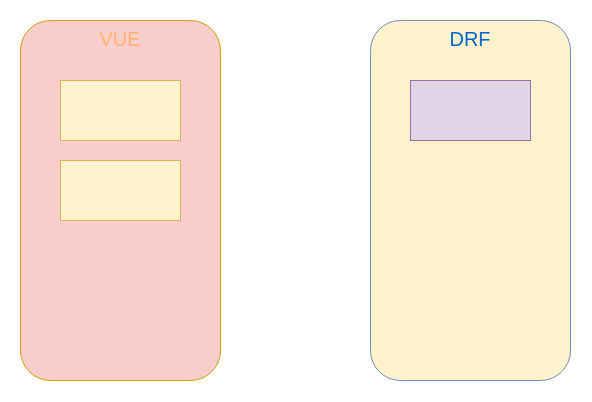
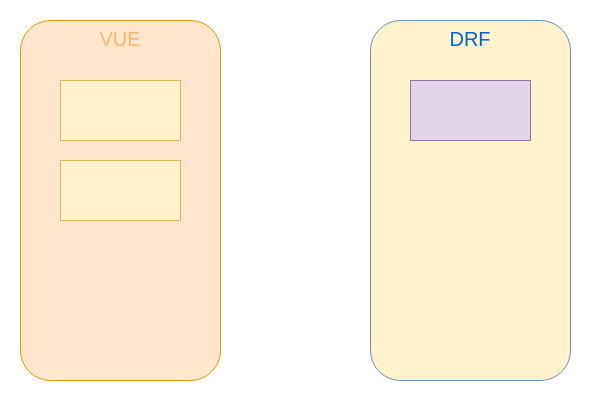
(121, 35) -> (121, 35)
